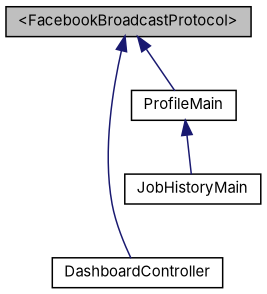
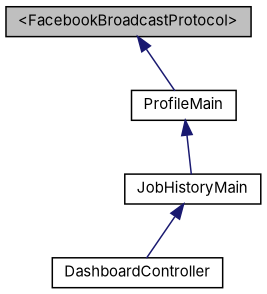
(108, 156) -> (161, 237)
